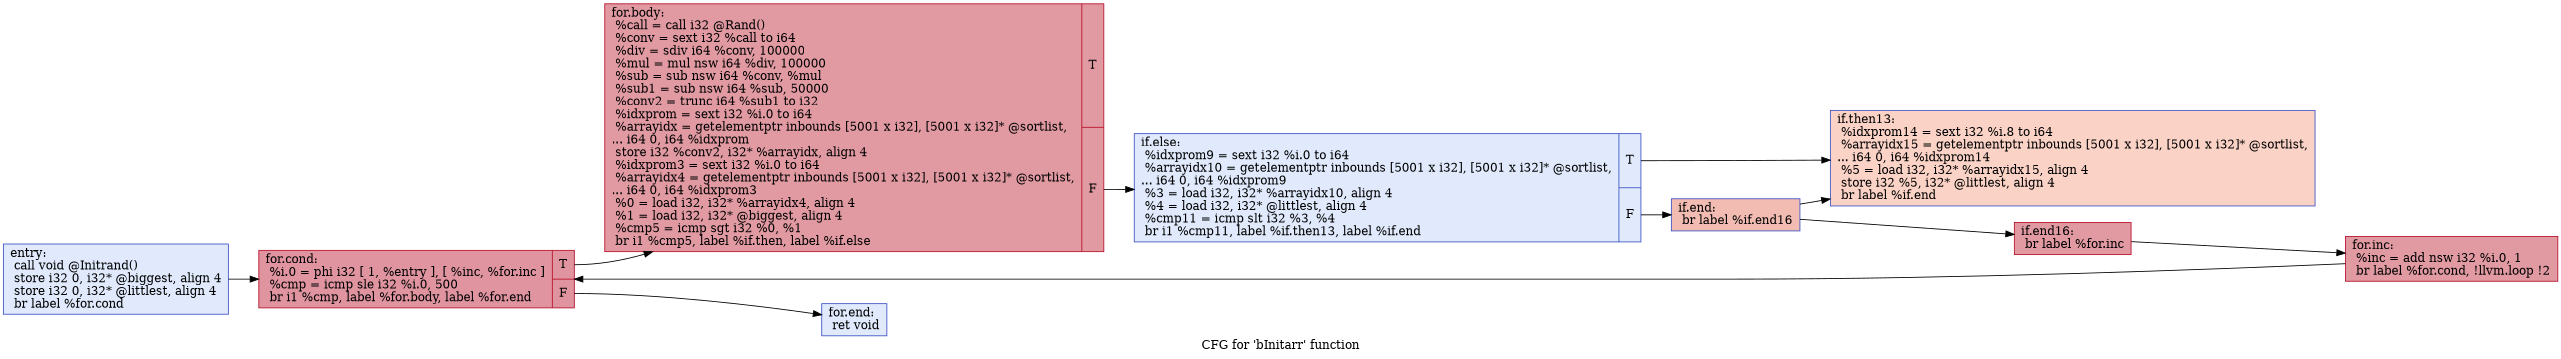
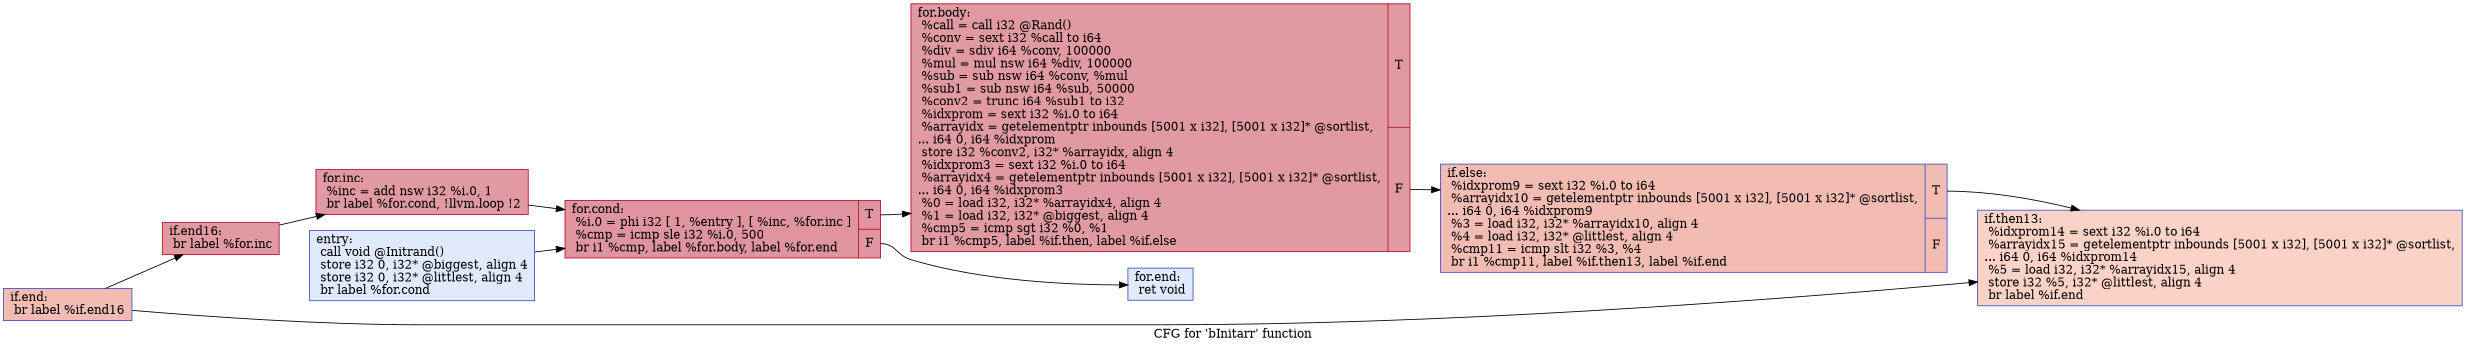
(1945, 132) -> (2093, 232)
(1388, 188) -> (1694, 218)
(1652, 215) -> none
